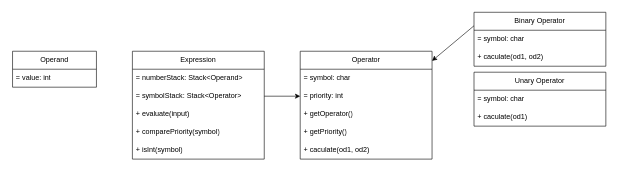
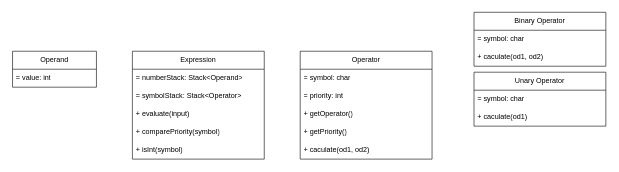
(453, 43) -> none
(294, 96) -> none
